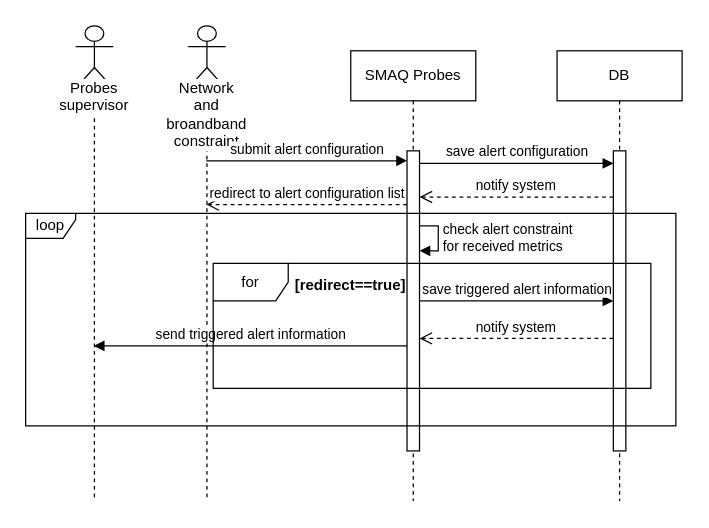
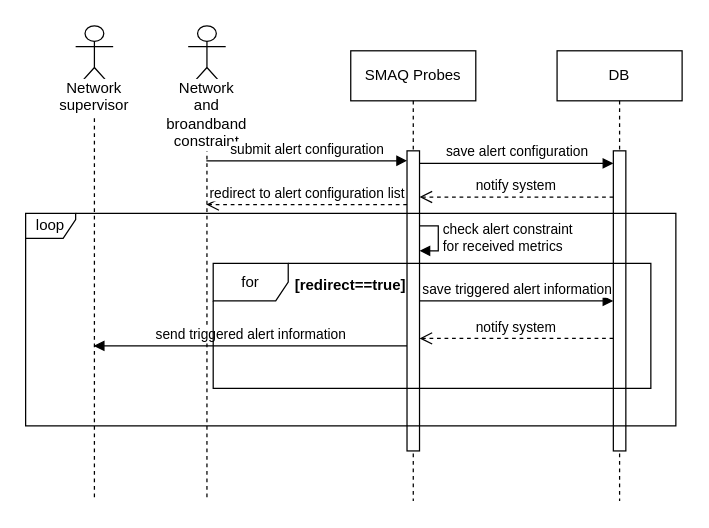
(94, 115) -> (94, 124)
